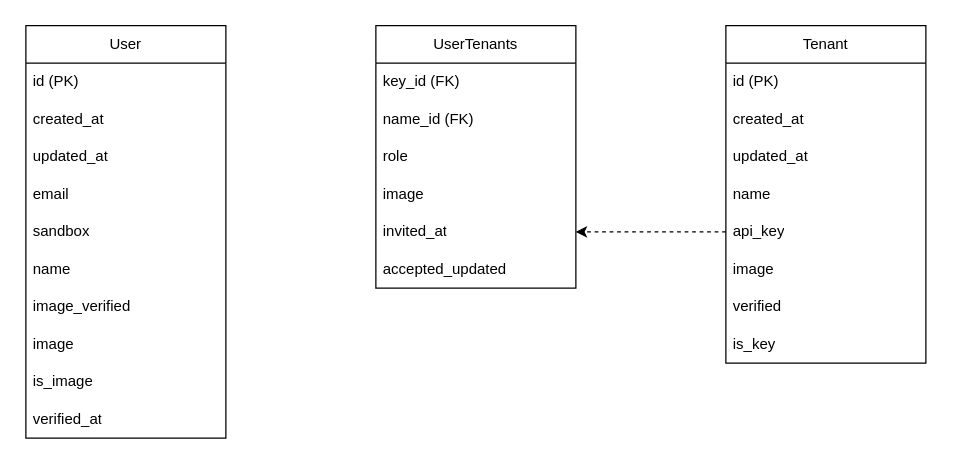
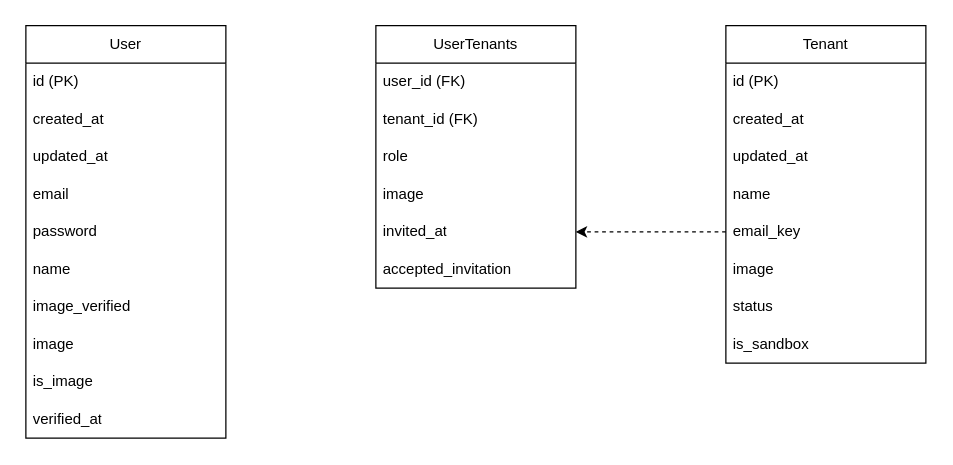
(425, 82) -> (430, 82)
(430, 119) -> (438, 119)
(63, 232) -> (67, 232)
(761, 232) -> (767, 232)
(450, 269) -> (457, 269)
(763, 307) -> (758, 307)
(756, 344) -> (773, 344)
